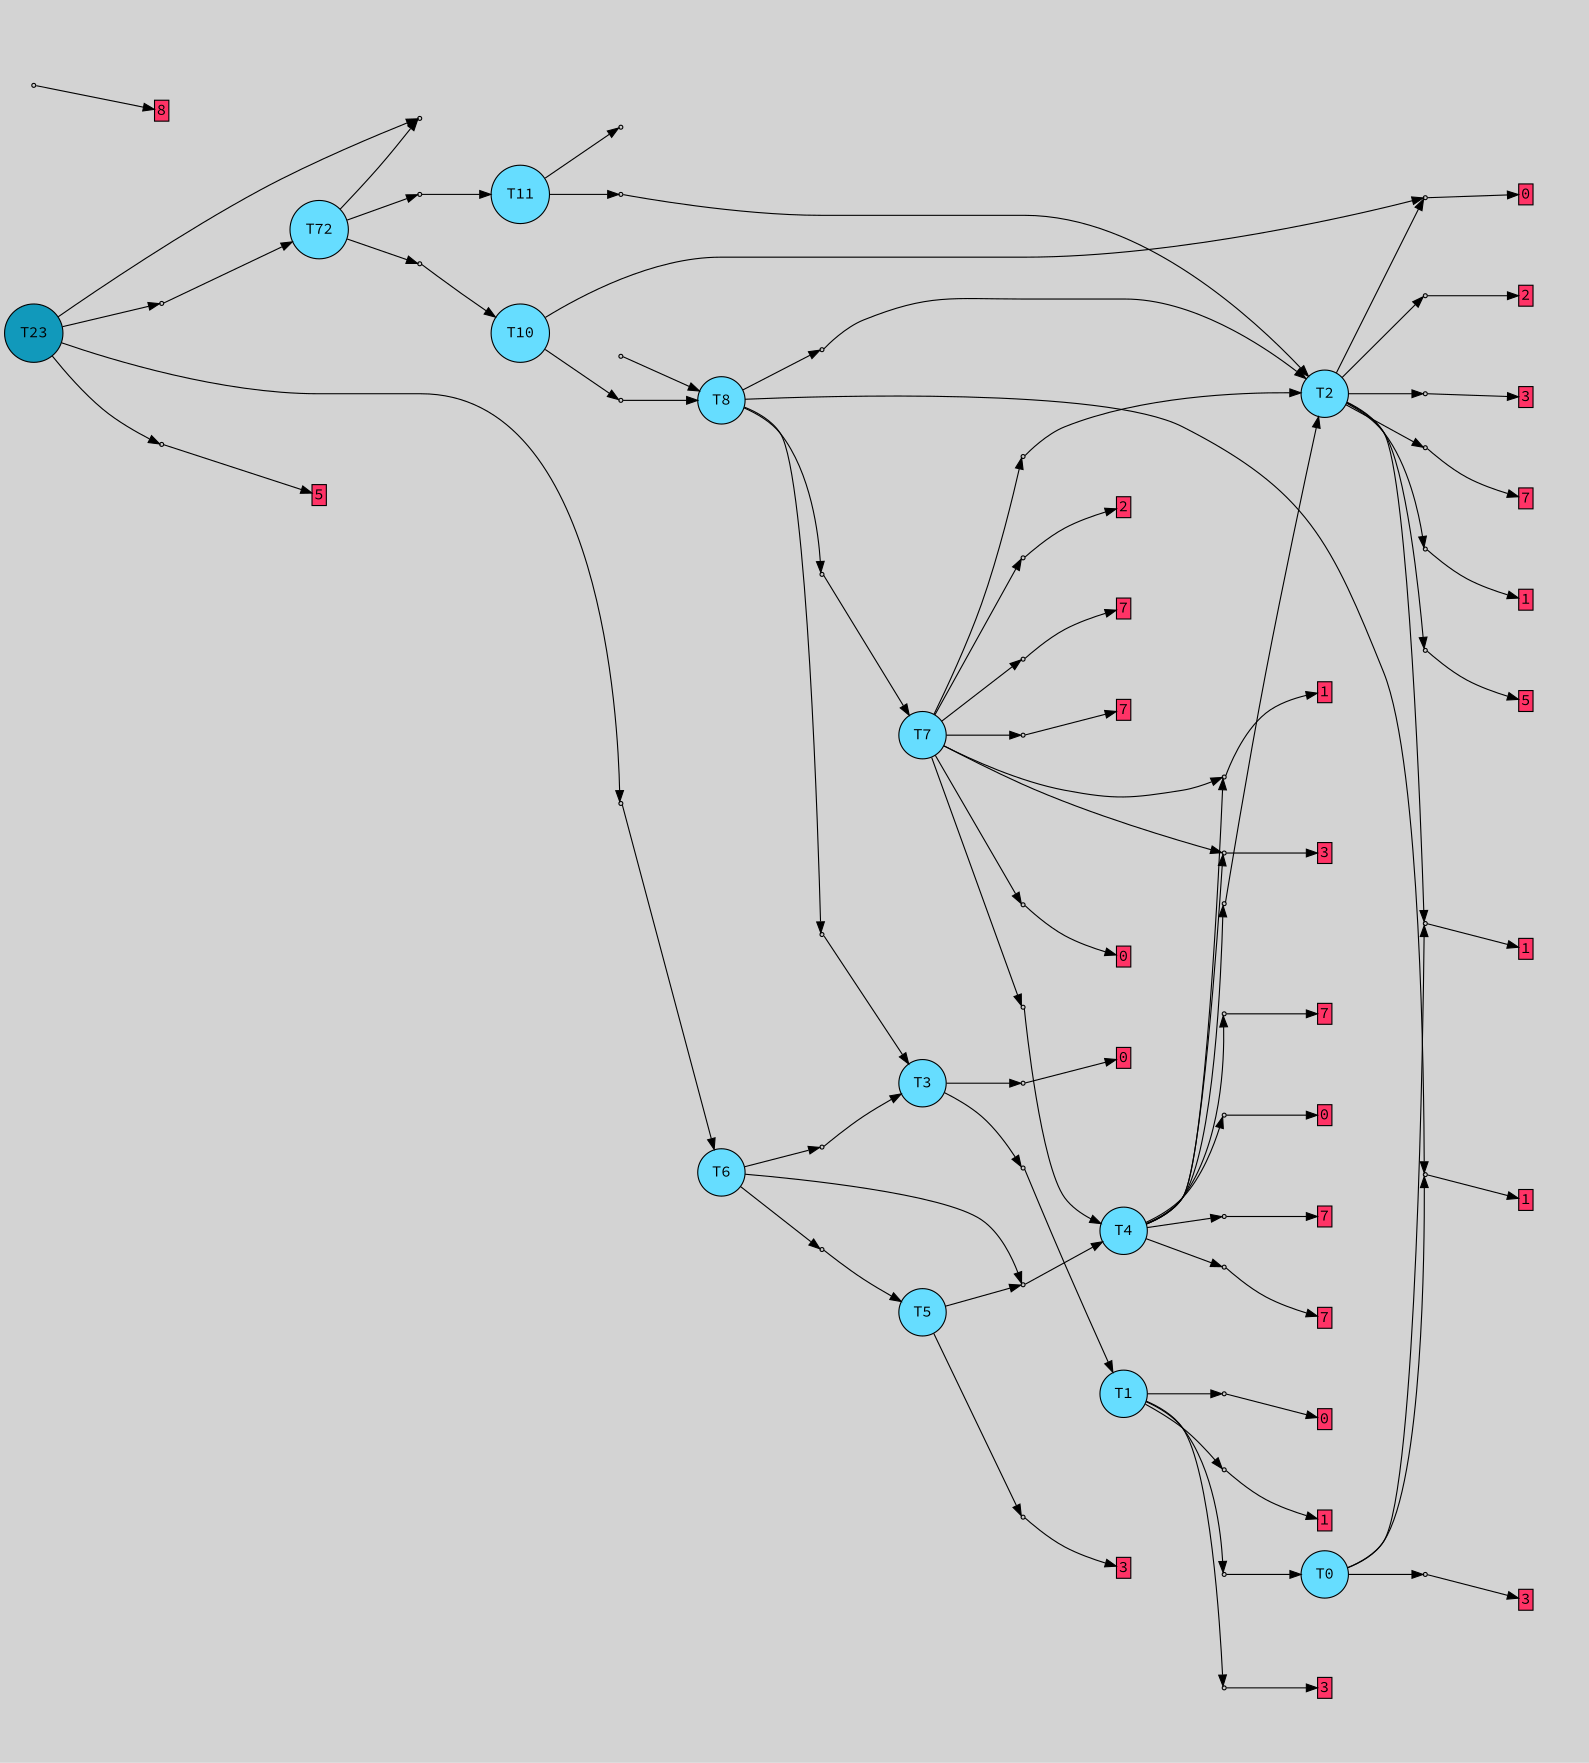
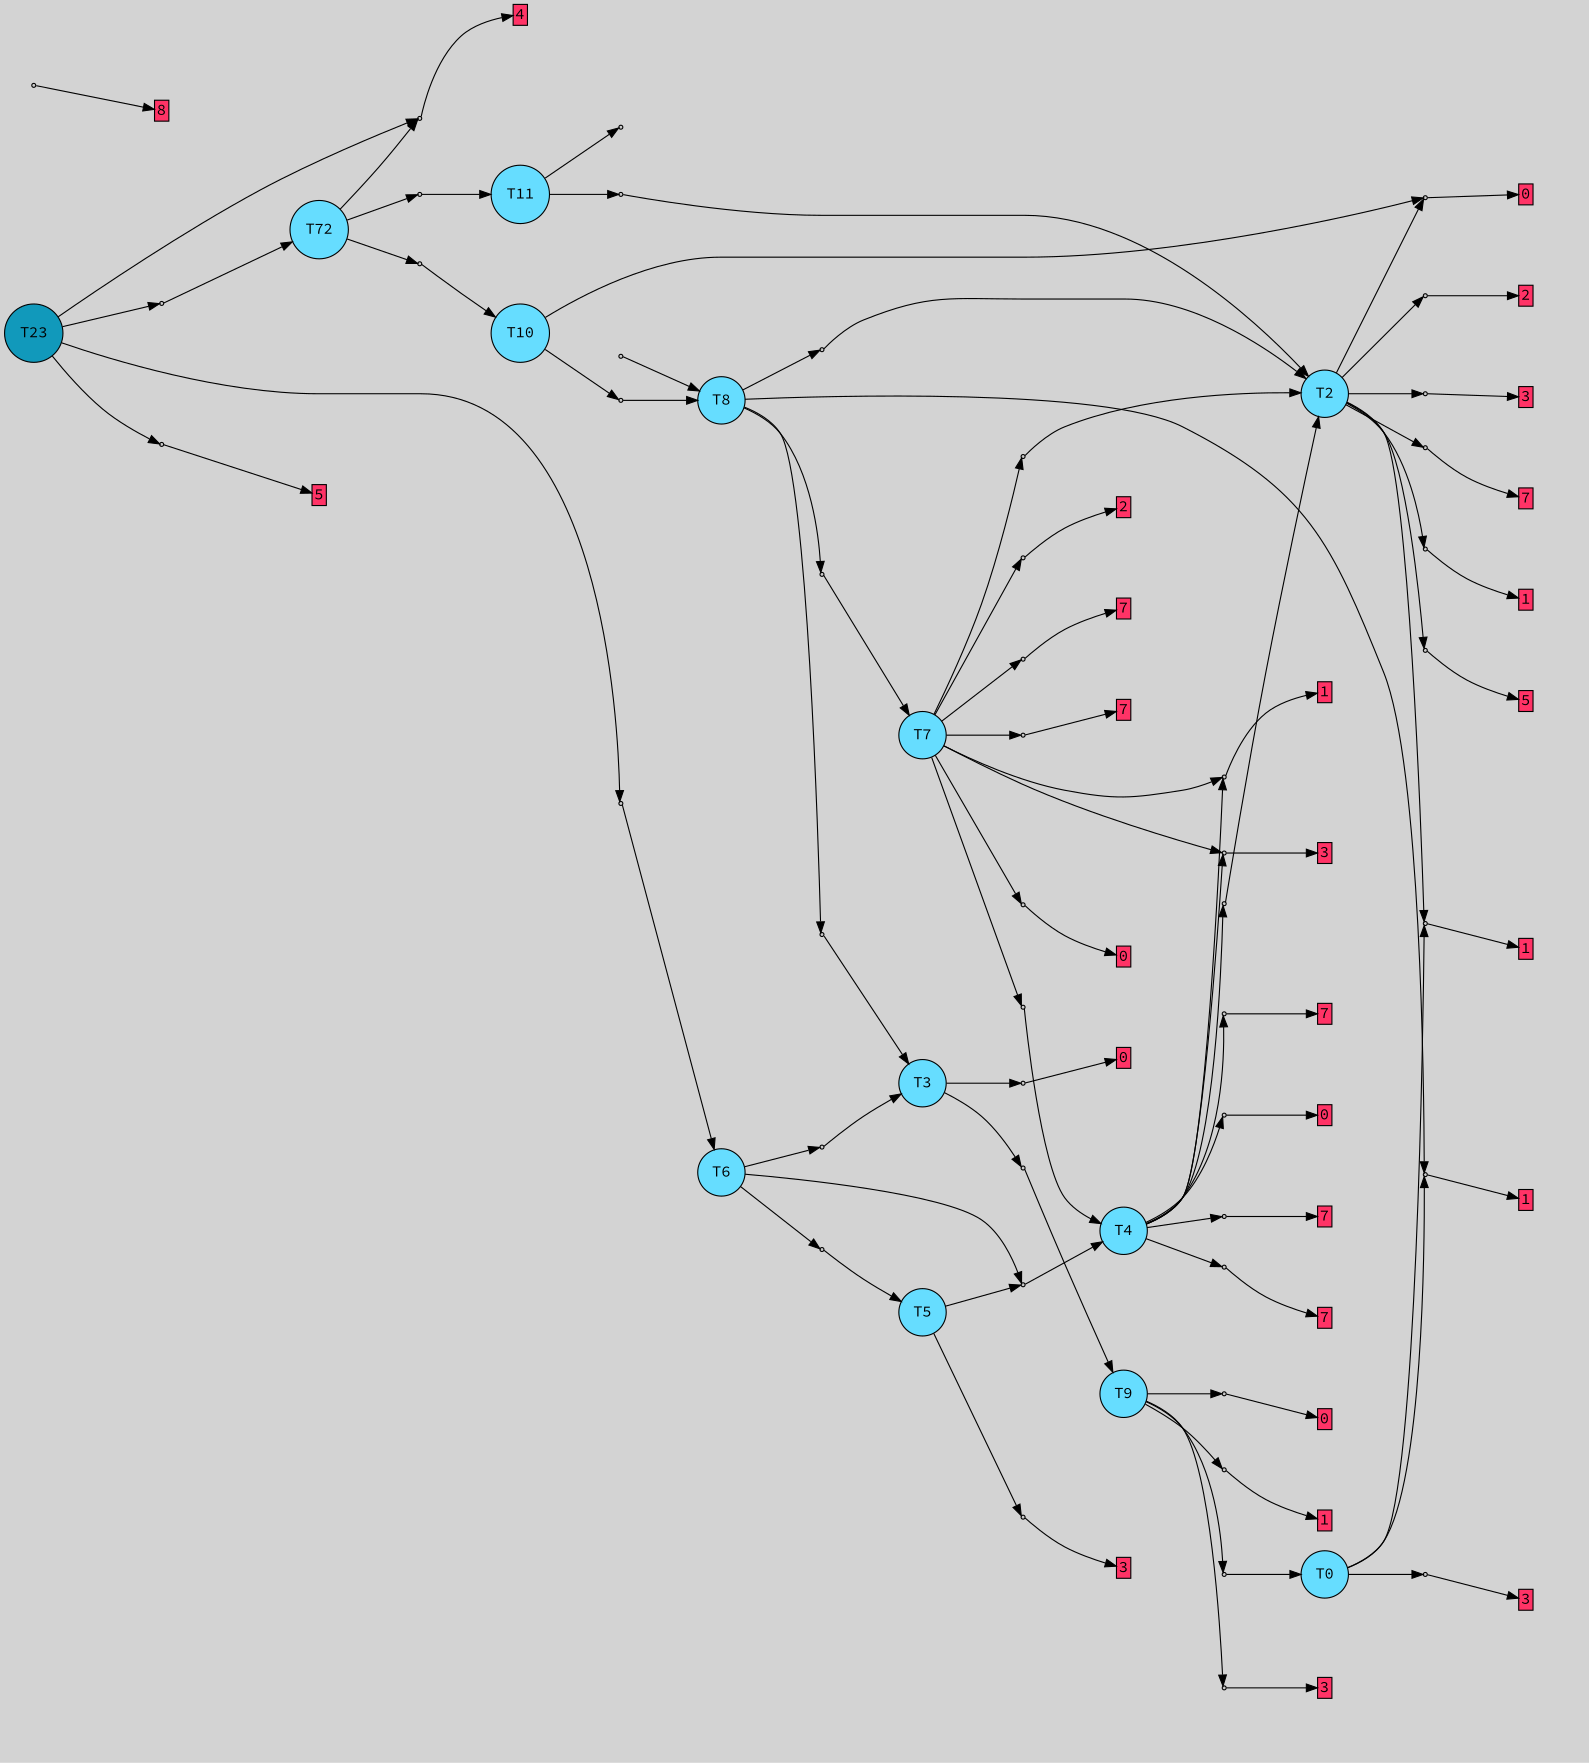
none -> (520, 15)
(1124, 1394) -> (1124, 1394)
